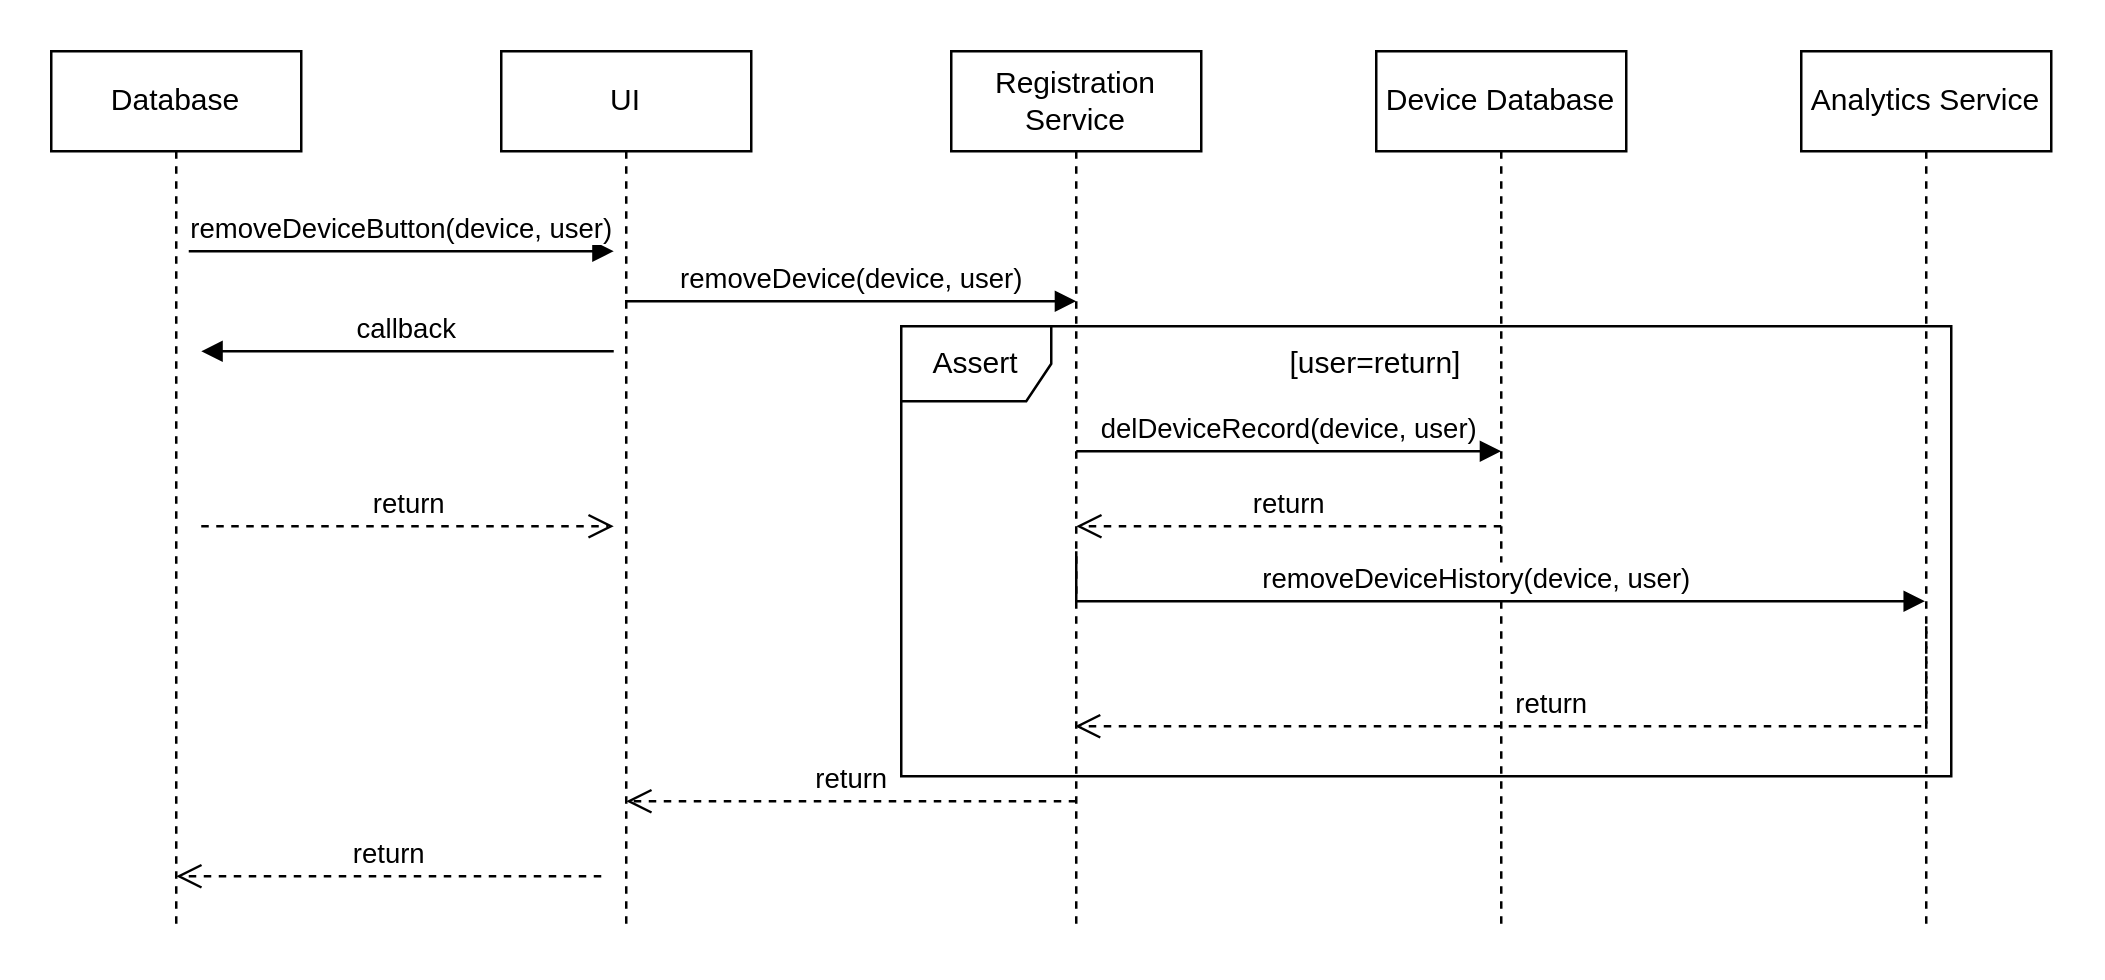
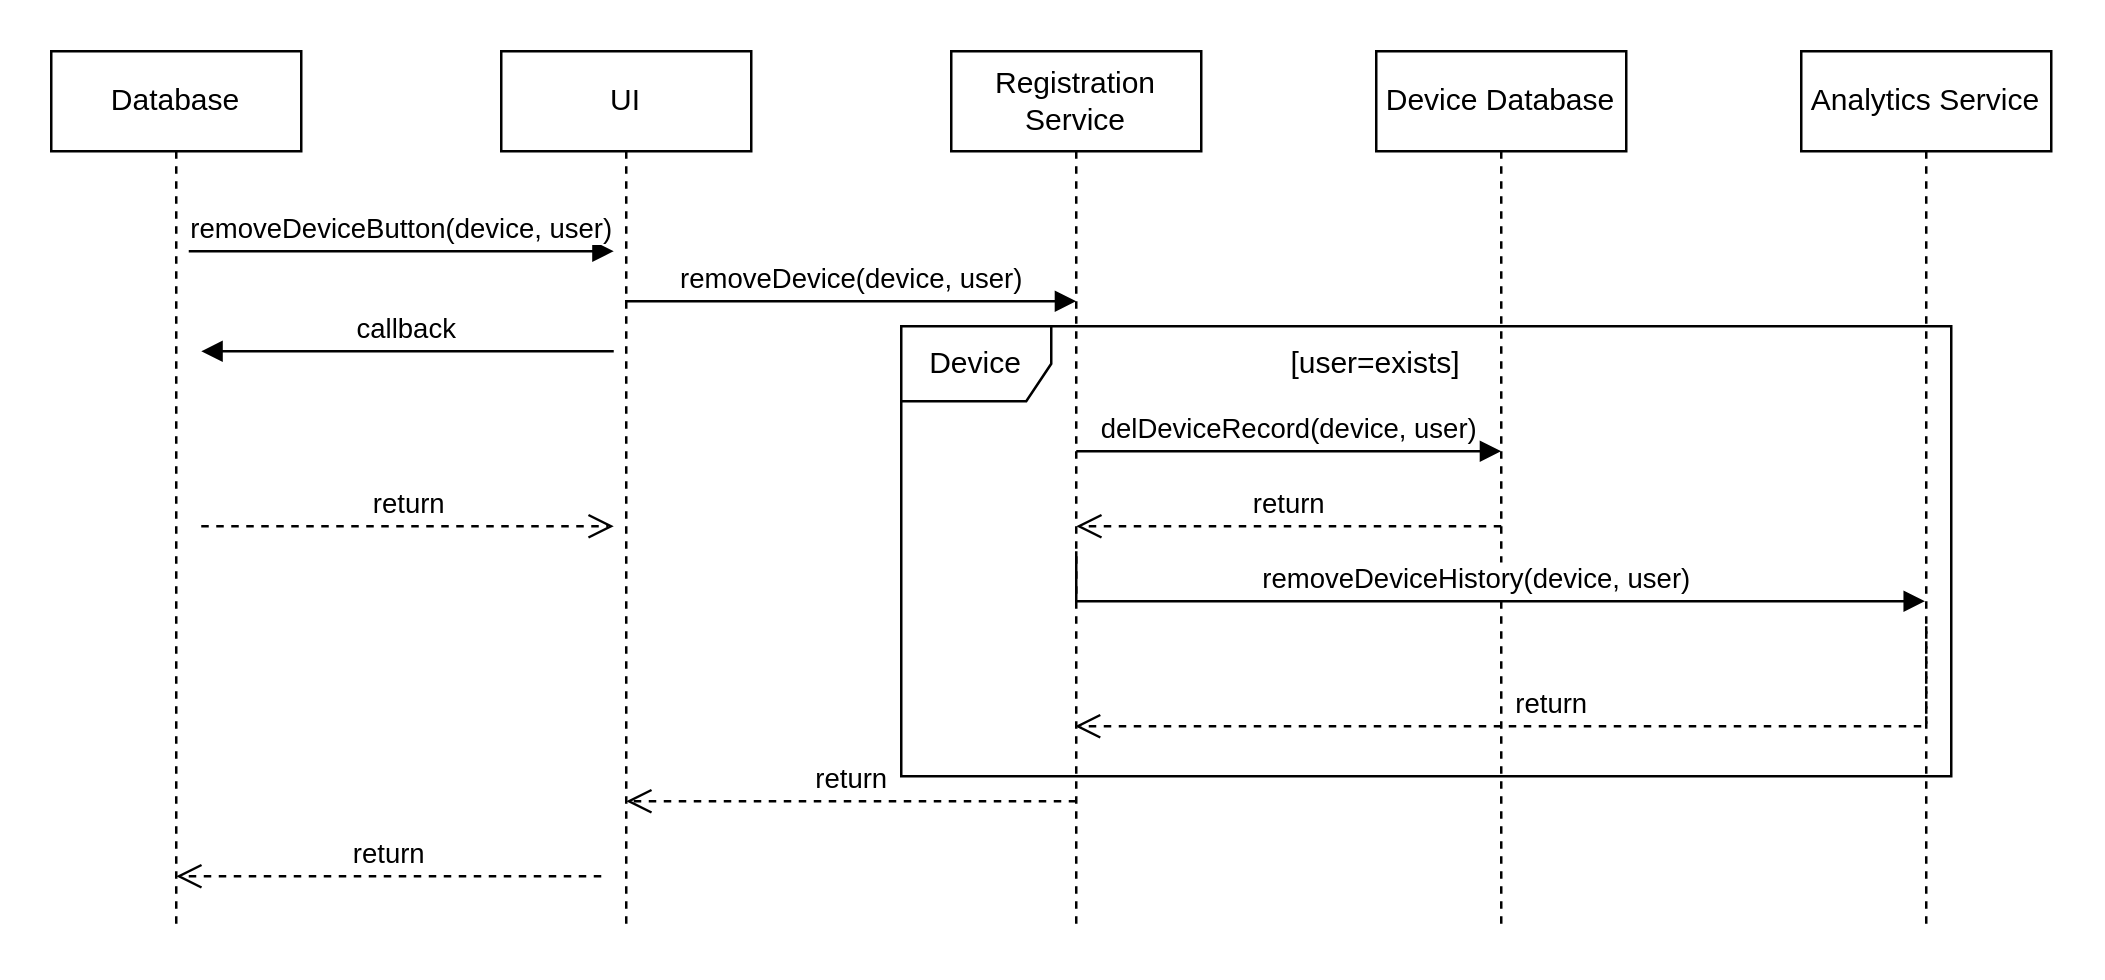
(976, 364) -> (976, 364)
(1376, 364) -> (1376, 364)
